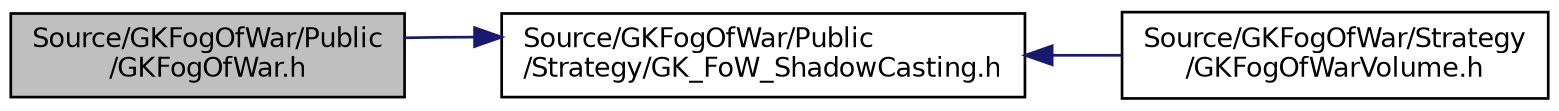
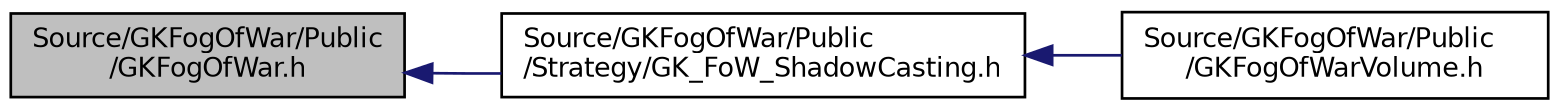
(440, 37) -> (467, 73)
(1335, 55) -> (1335, 55)
